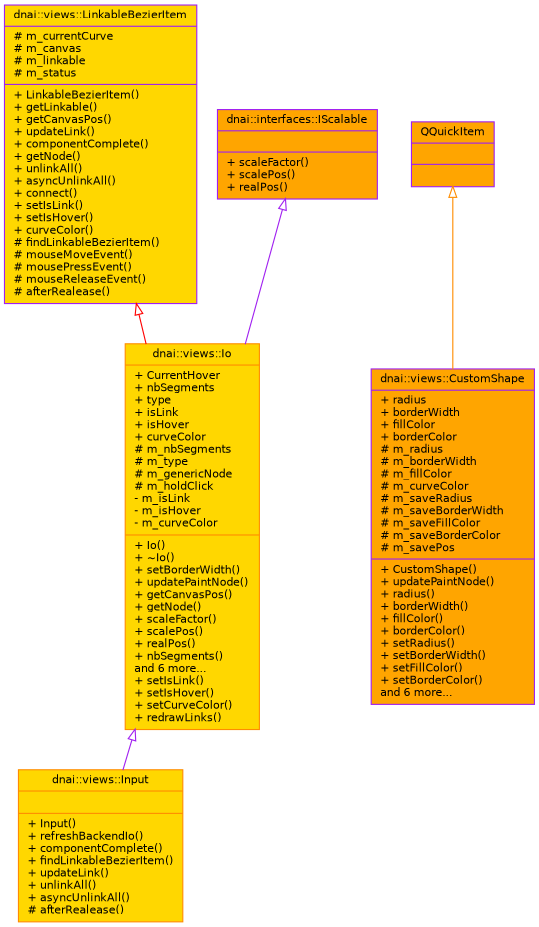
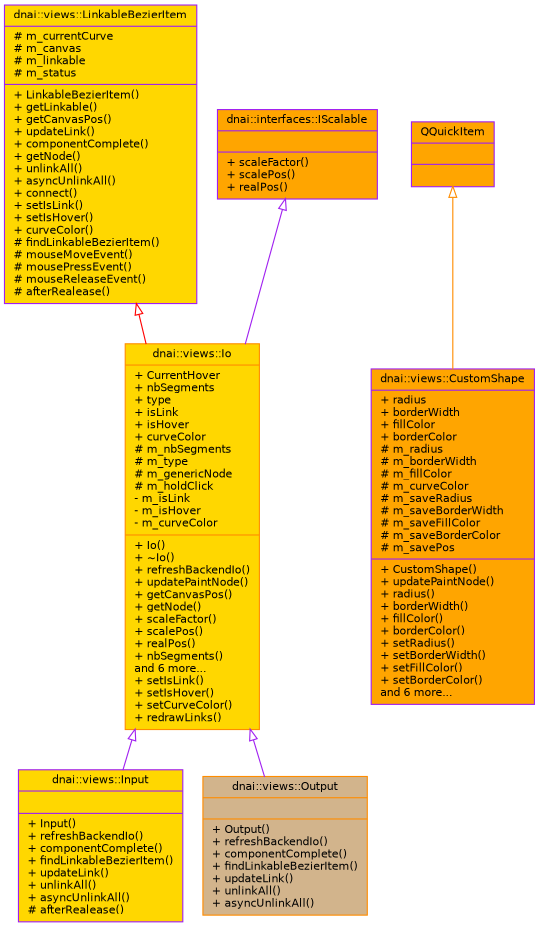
(187, 570) -> (192, 570)
(101, 846) -> (101, 846)
none -> (285, 846)
